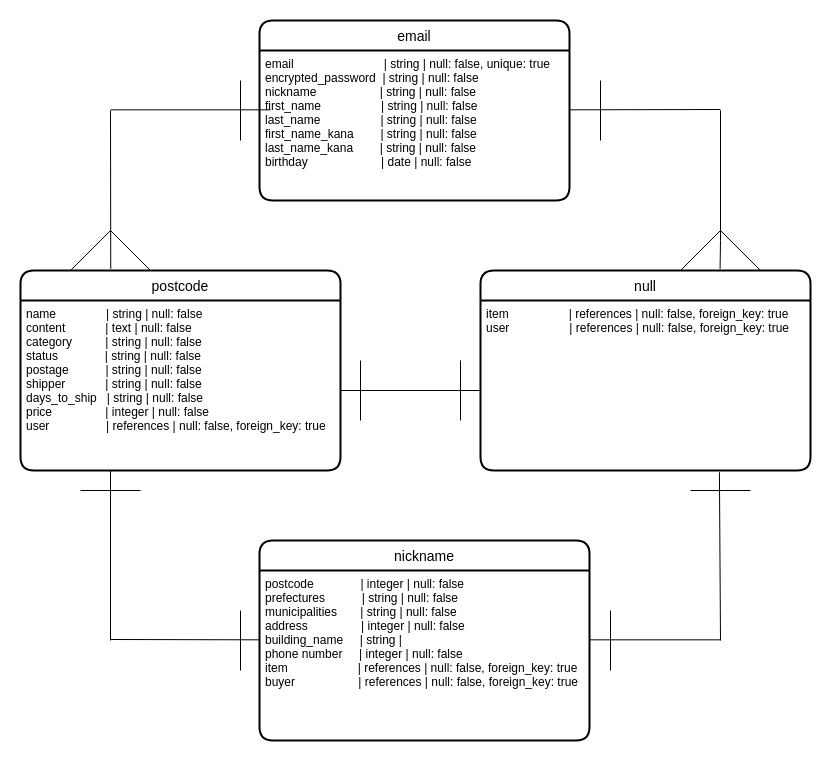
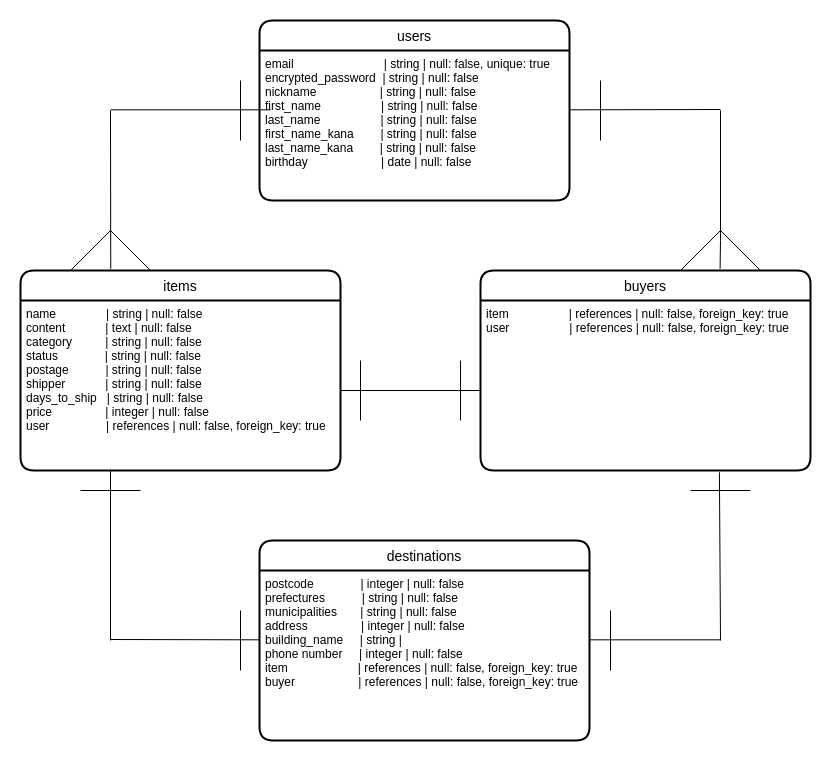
(414, 36) -> (414, 36)
(180, 286) -> (180, 286)
(645, 286) -> (645, 286)
(424, 556) -> (424, 556)
